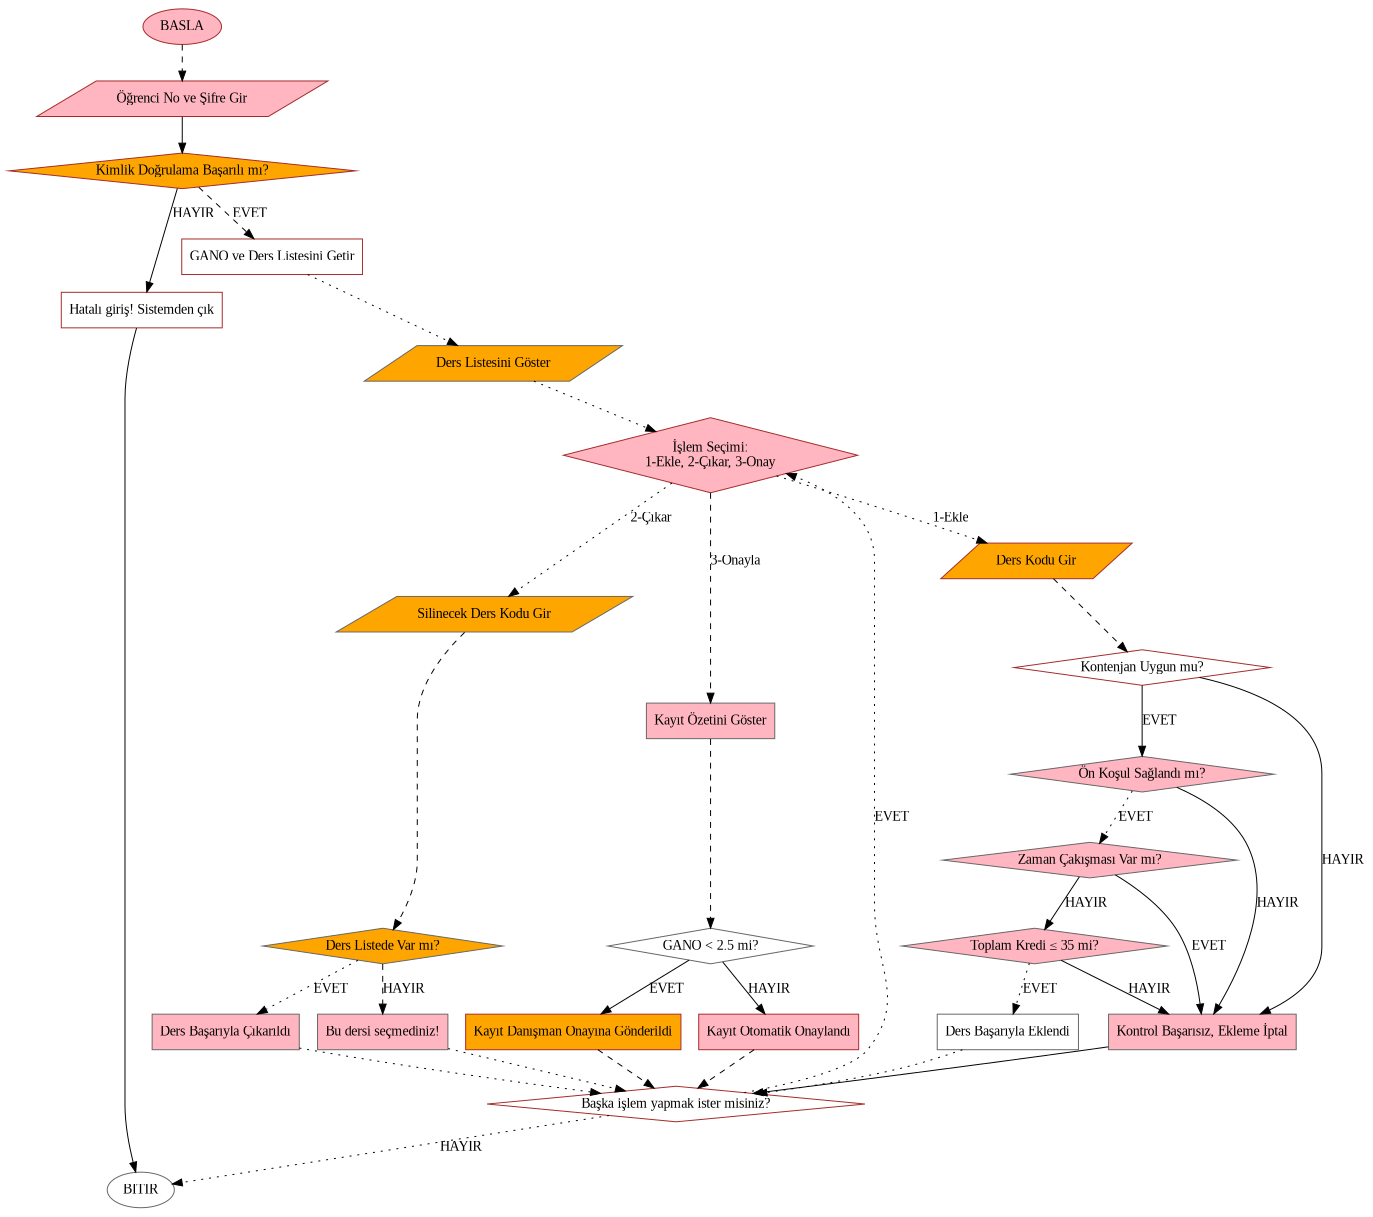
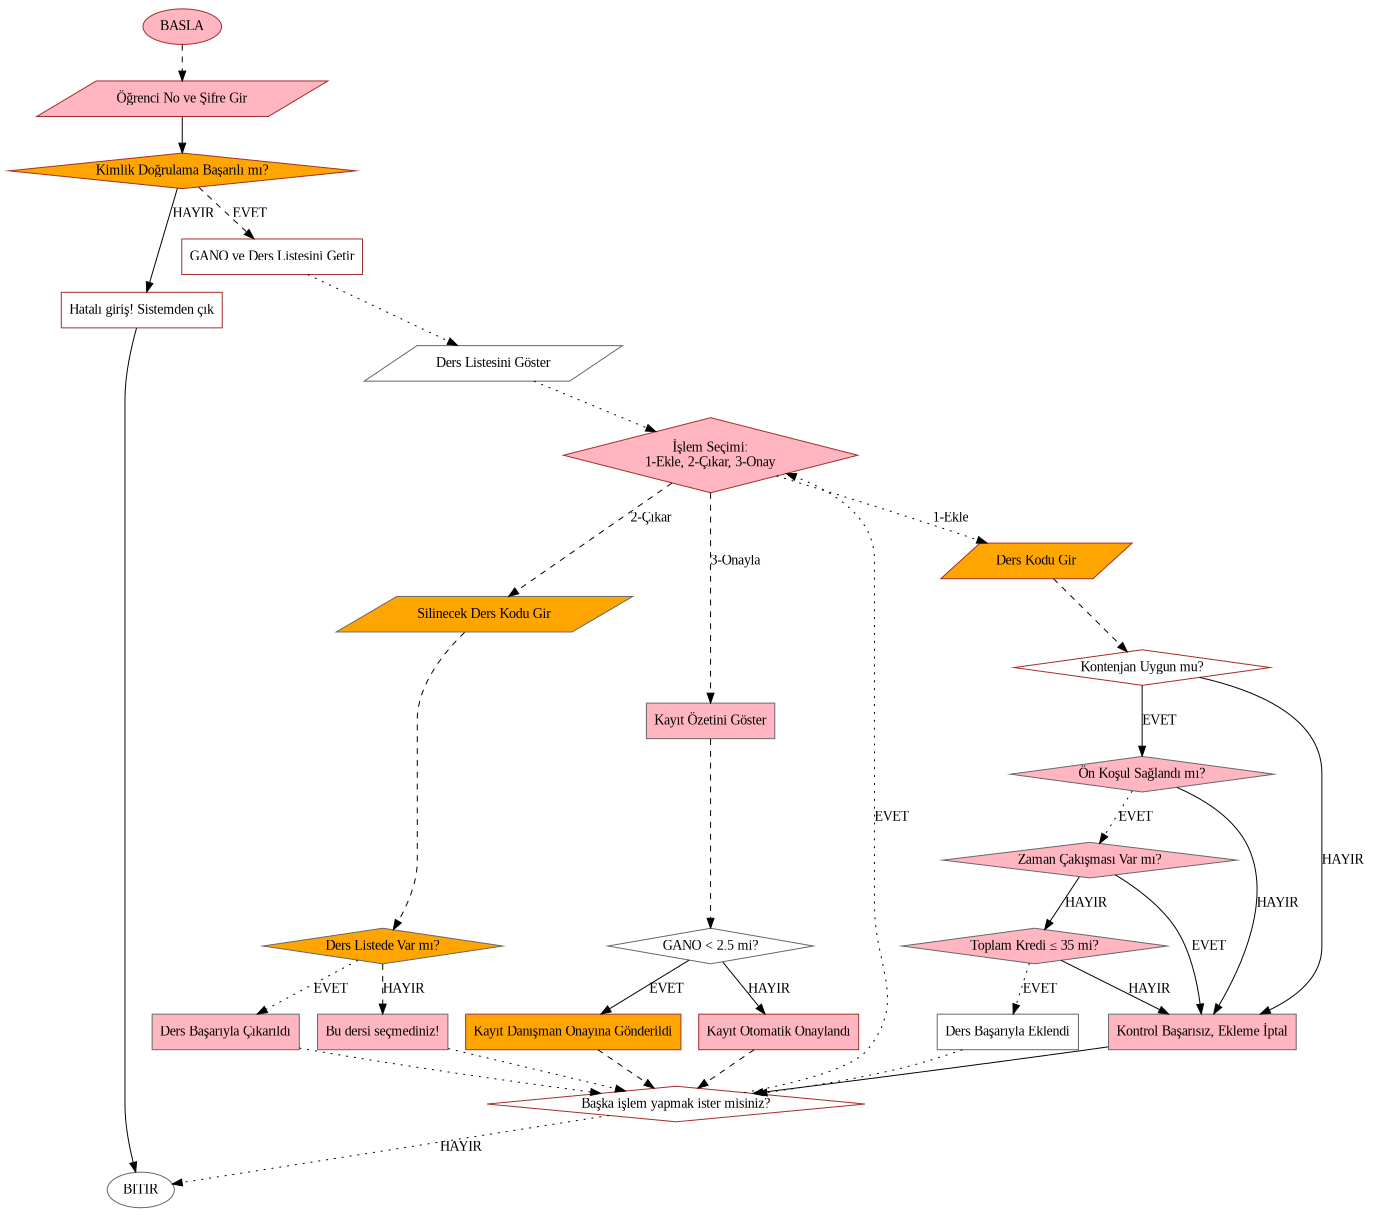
(493, 363) -> (493, 363)
(594, 537) -> (594, 537)
